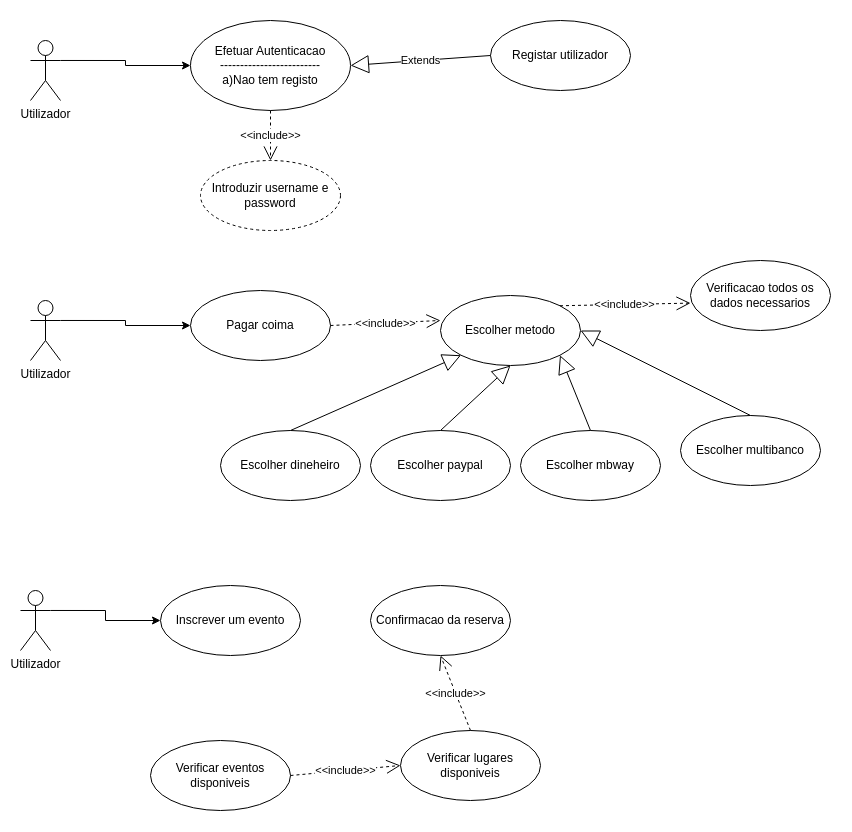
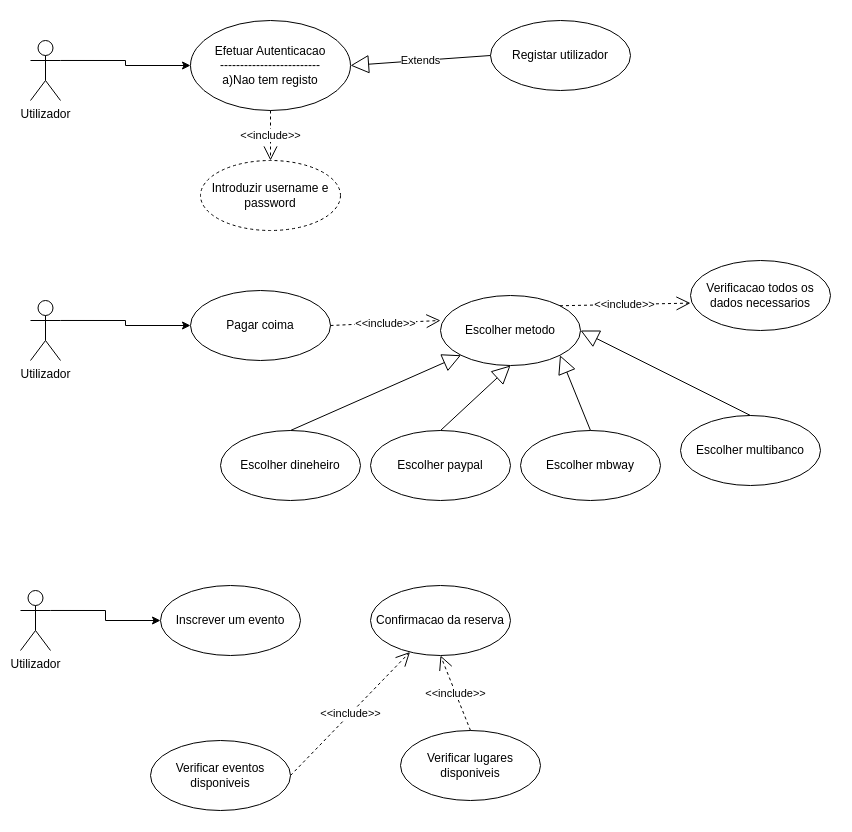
(344, 771) -> (349, 715)
